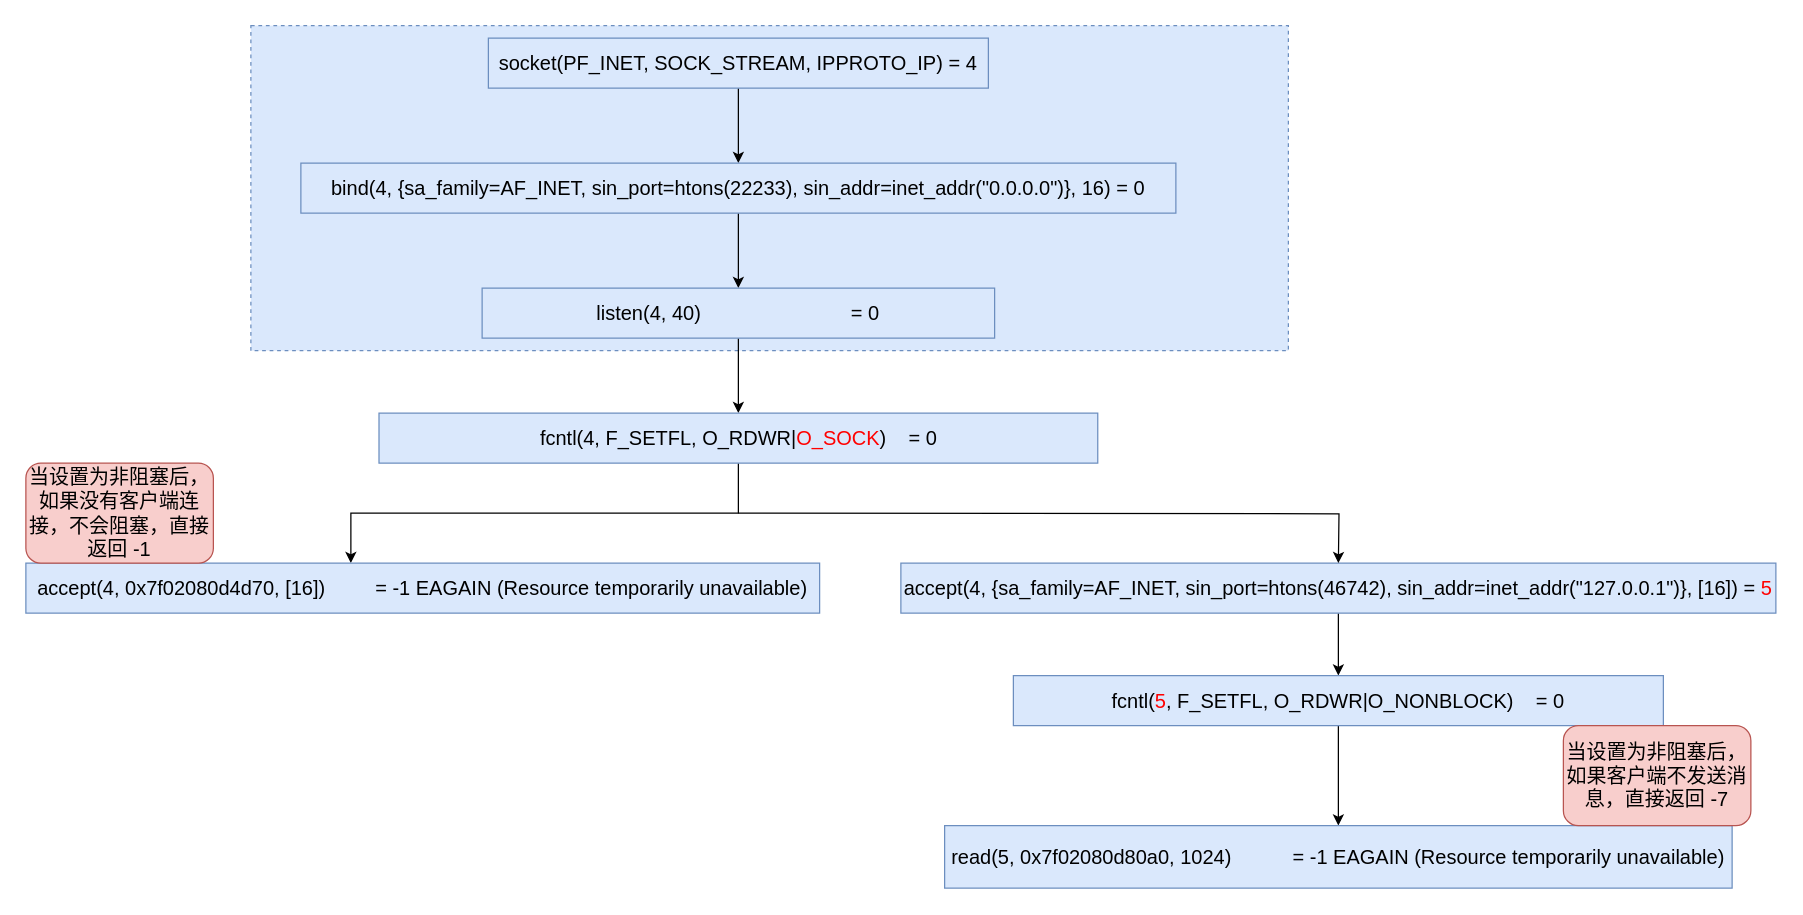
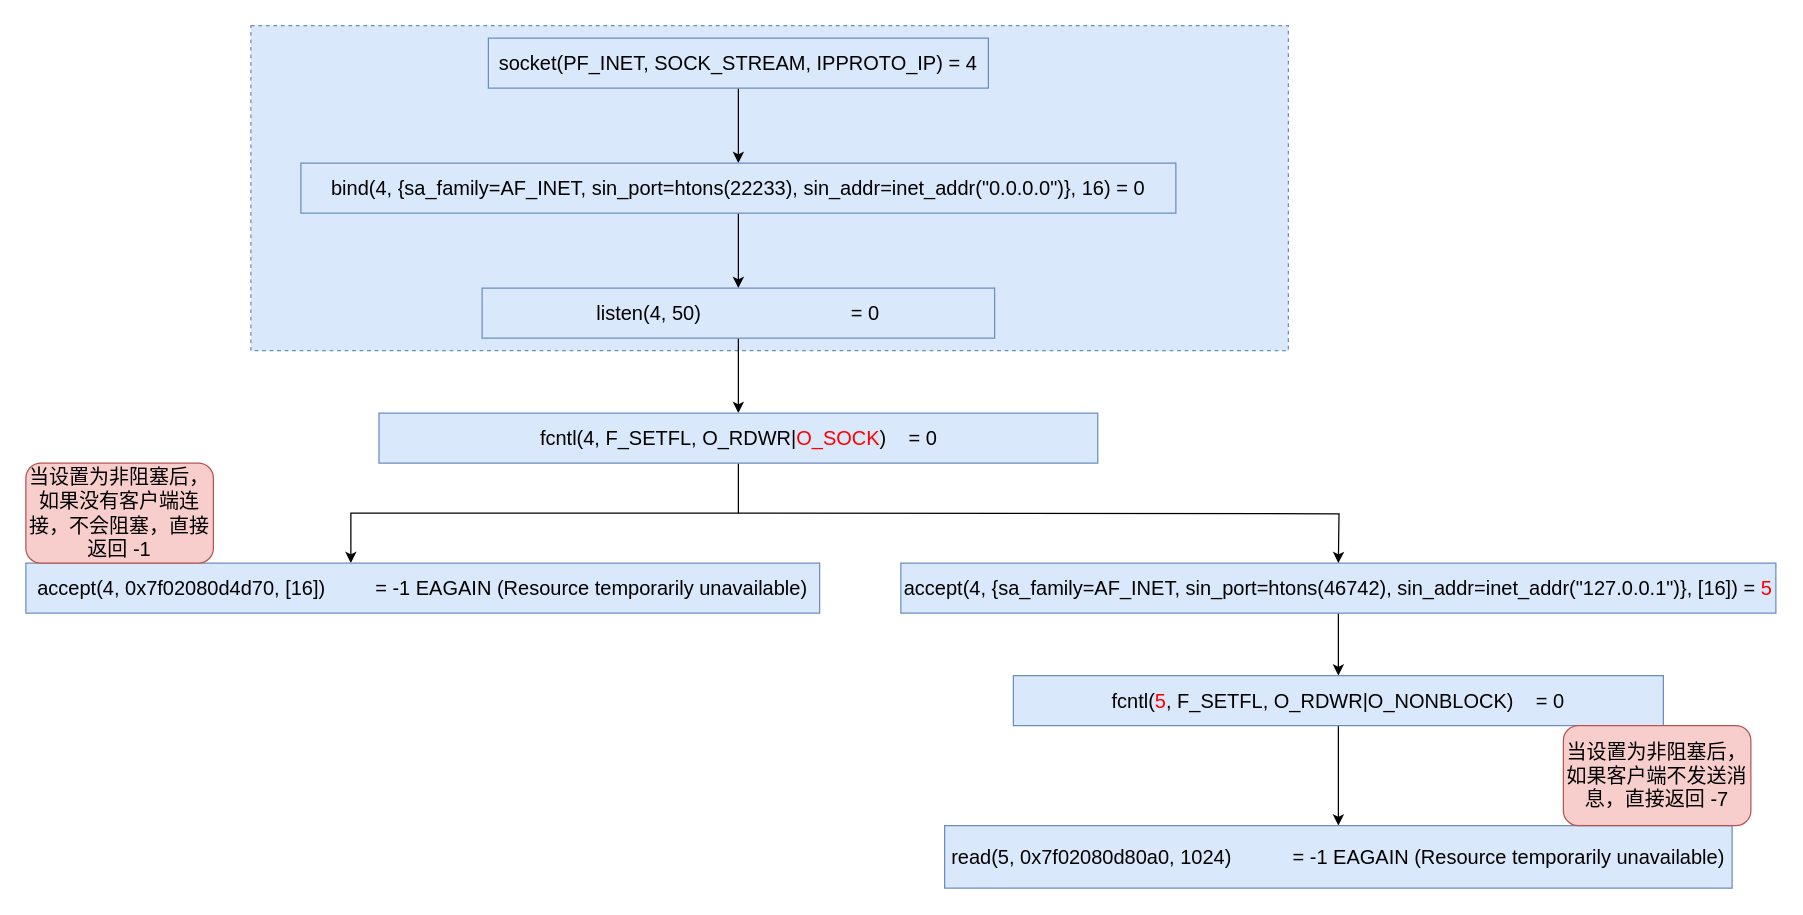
(738, 313) -> (738, 313)
